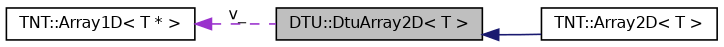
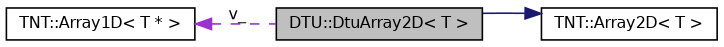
(520, 35) -> (504, 13)
